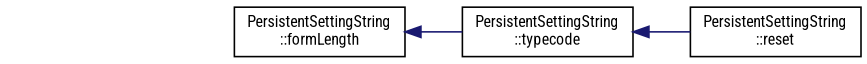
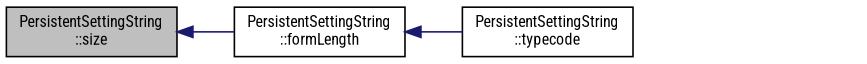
none -> (92, 32)
(776, 32) -> none
